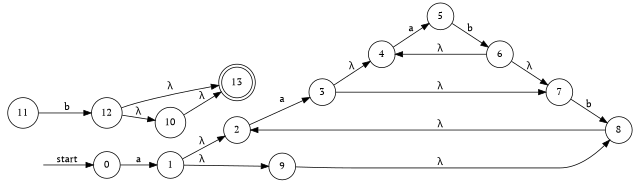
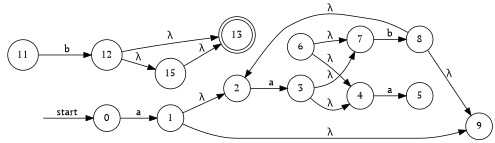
(467, 33) -> none
(170, 123) -> (170, 74)
(453, 168) -> (447, 80)
